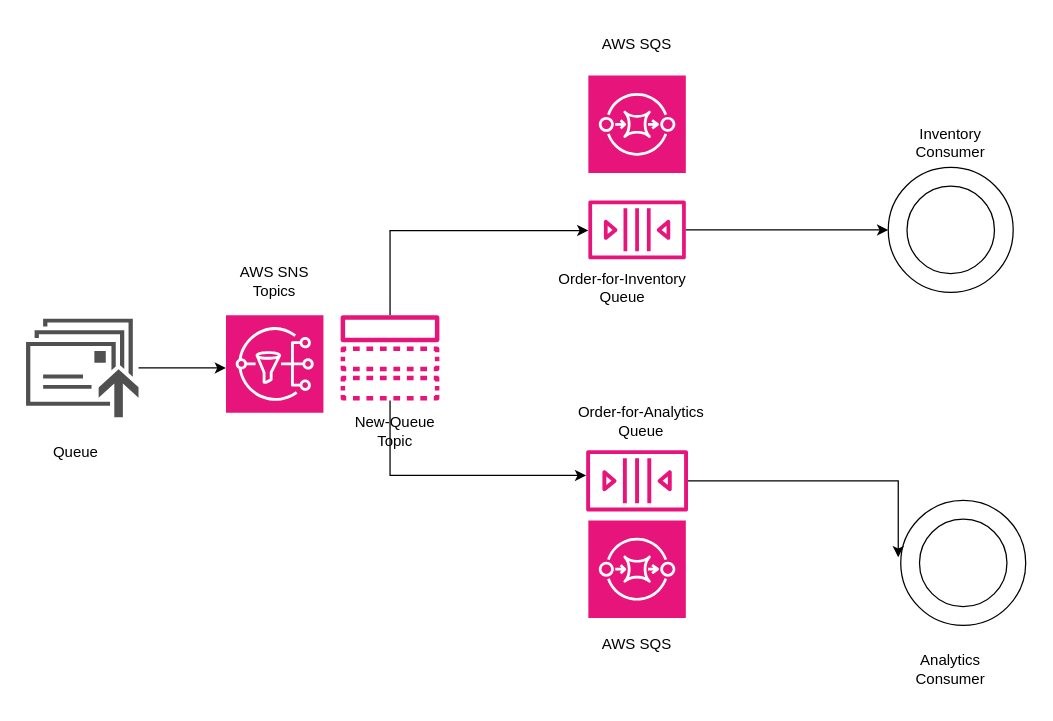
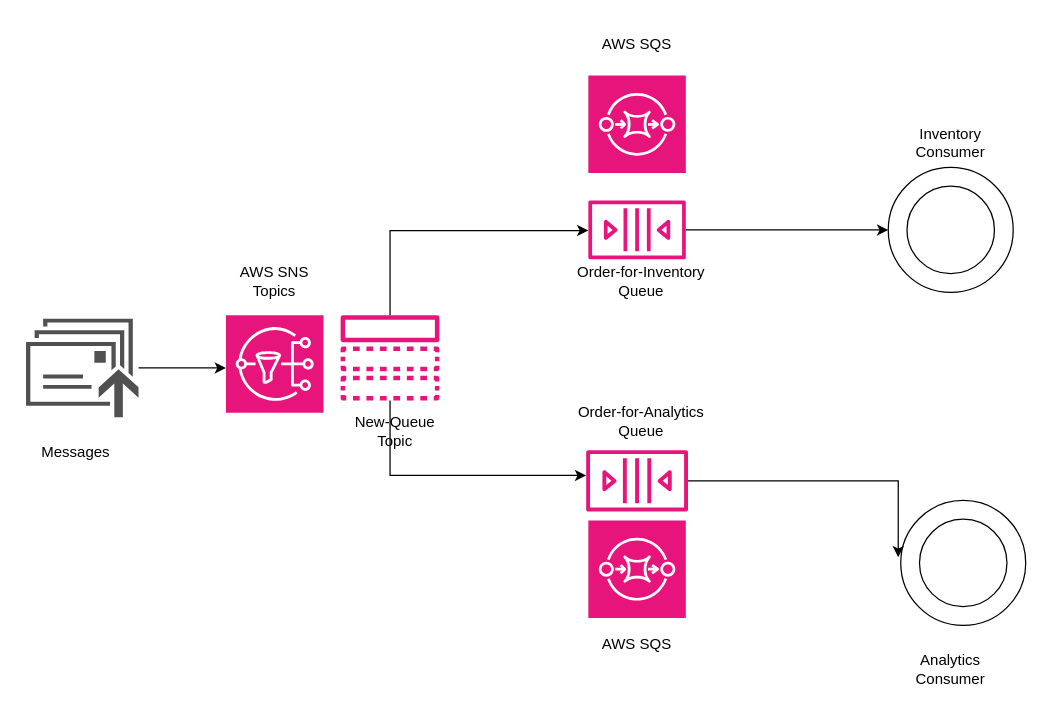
(623, 288) -> (641, 282)
(76, 453) -> (76, 453)
